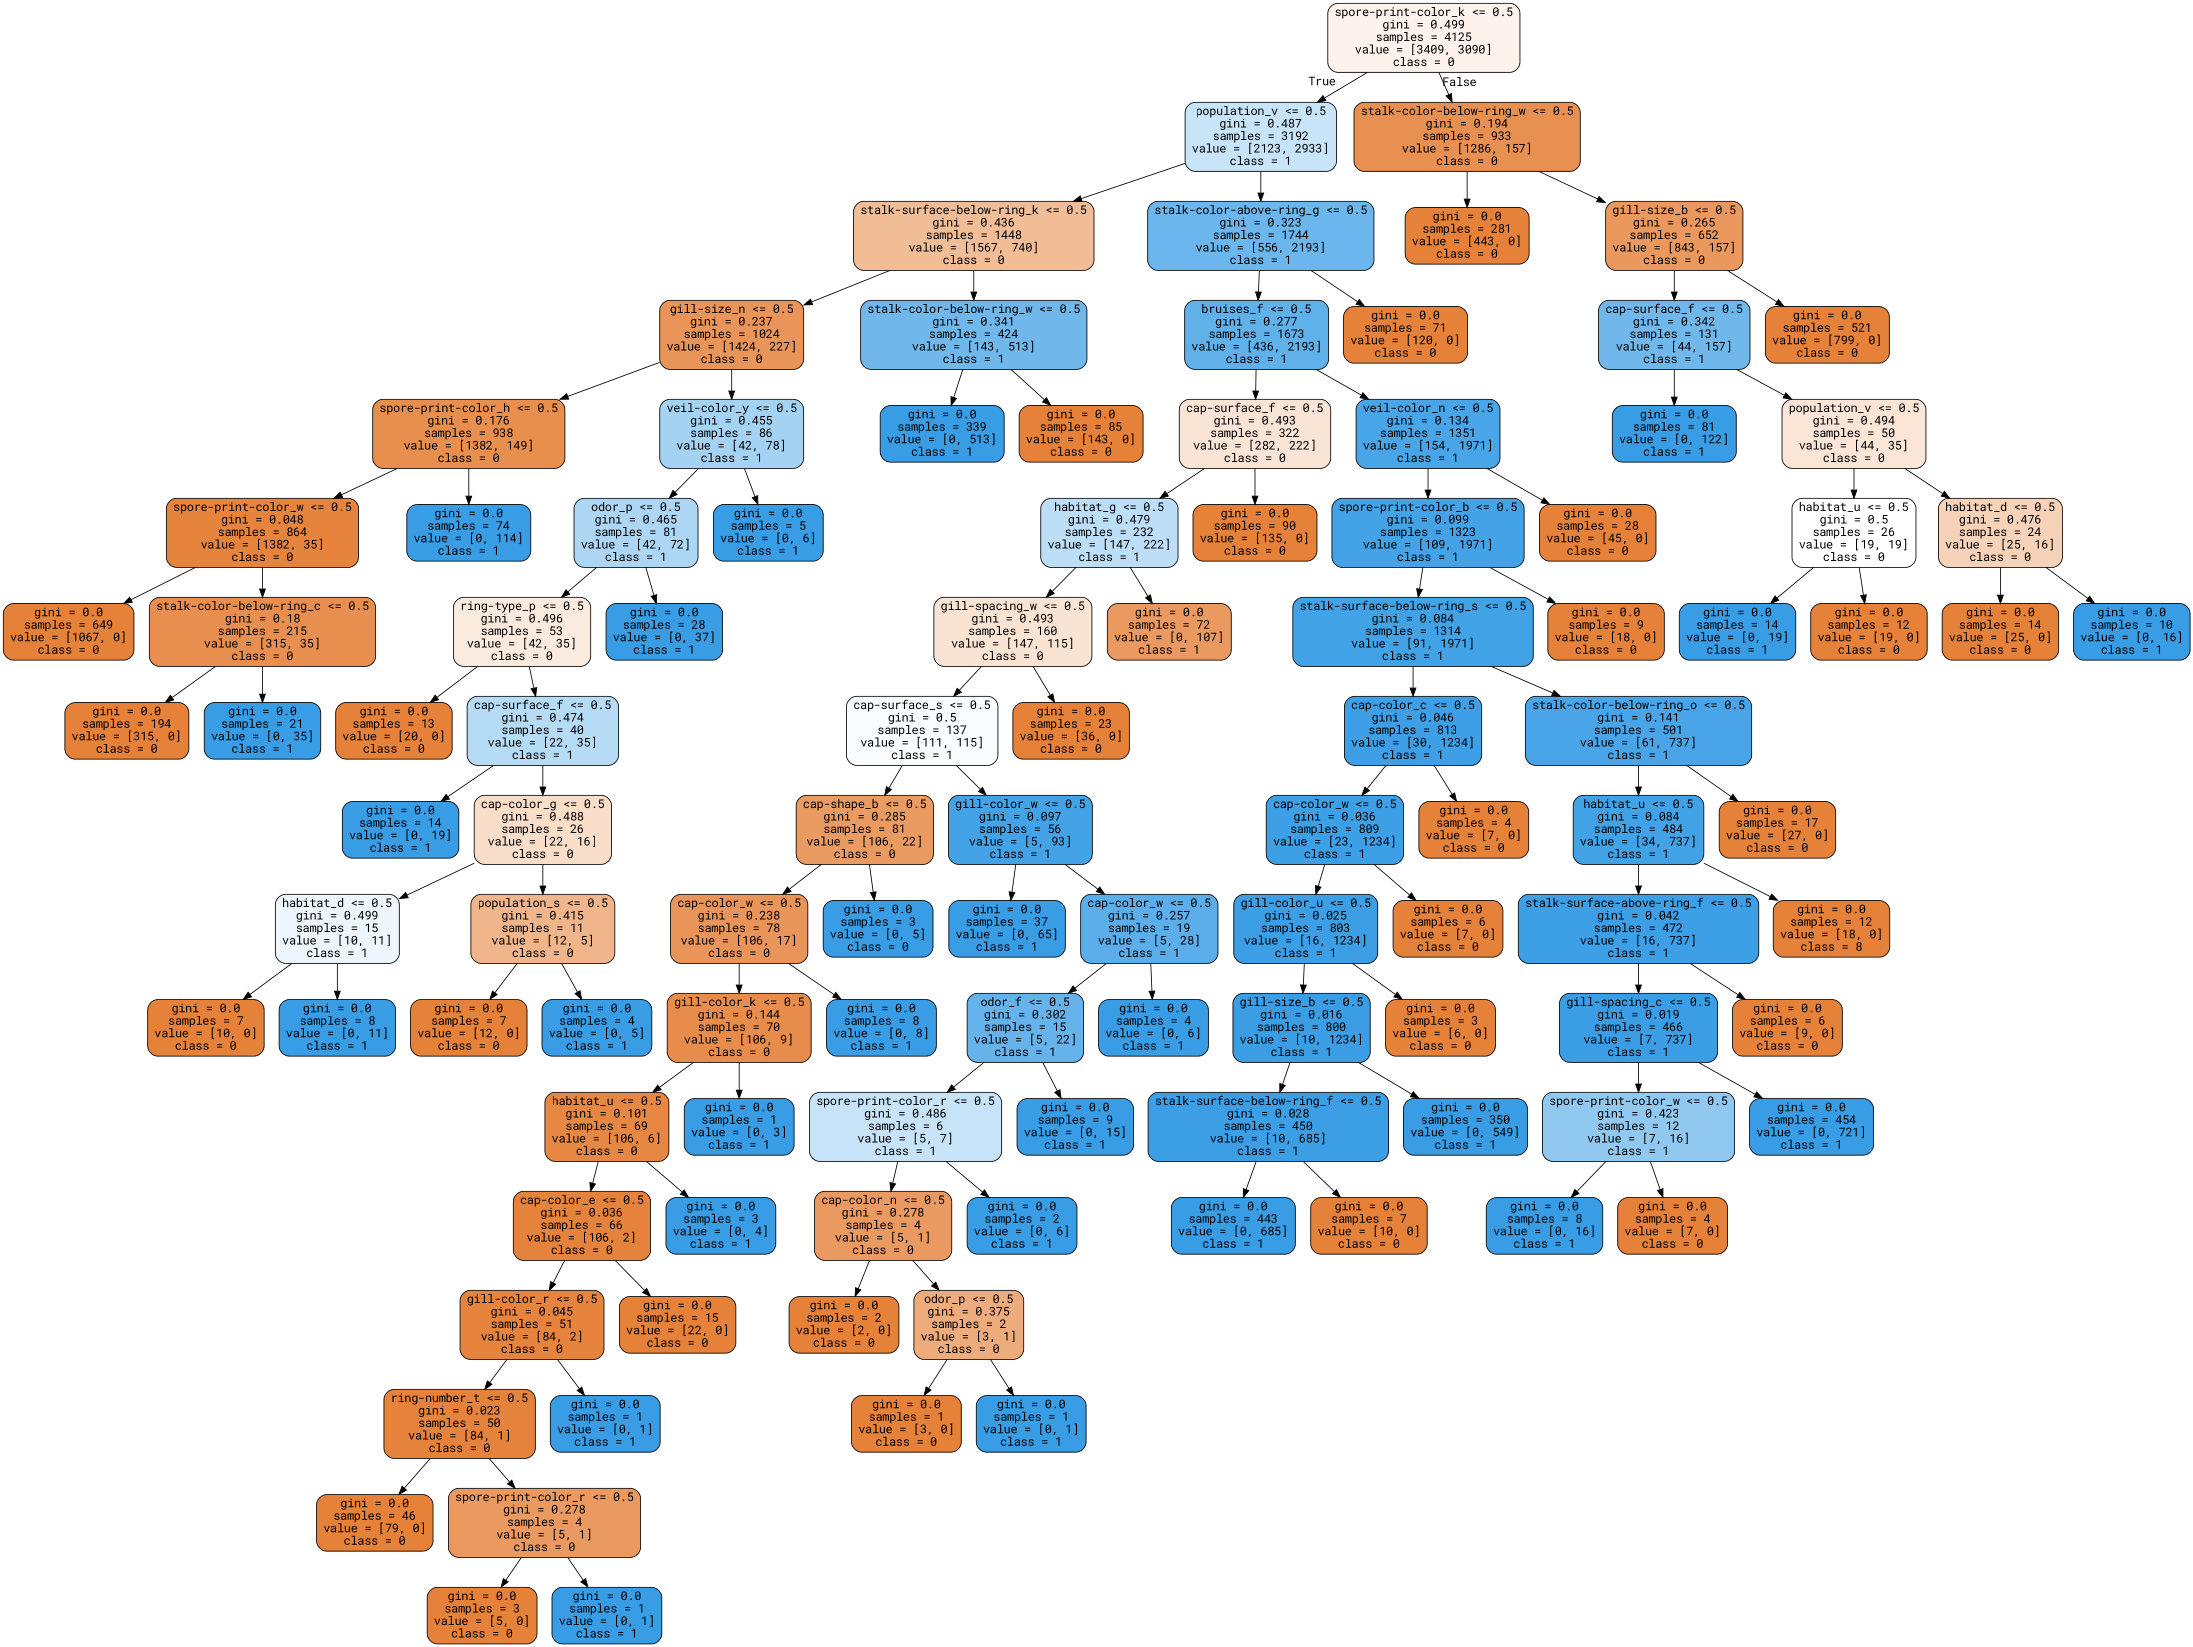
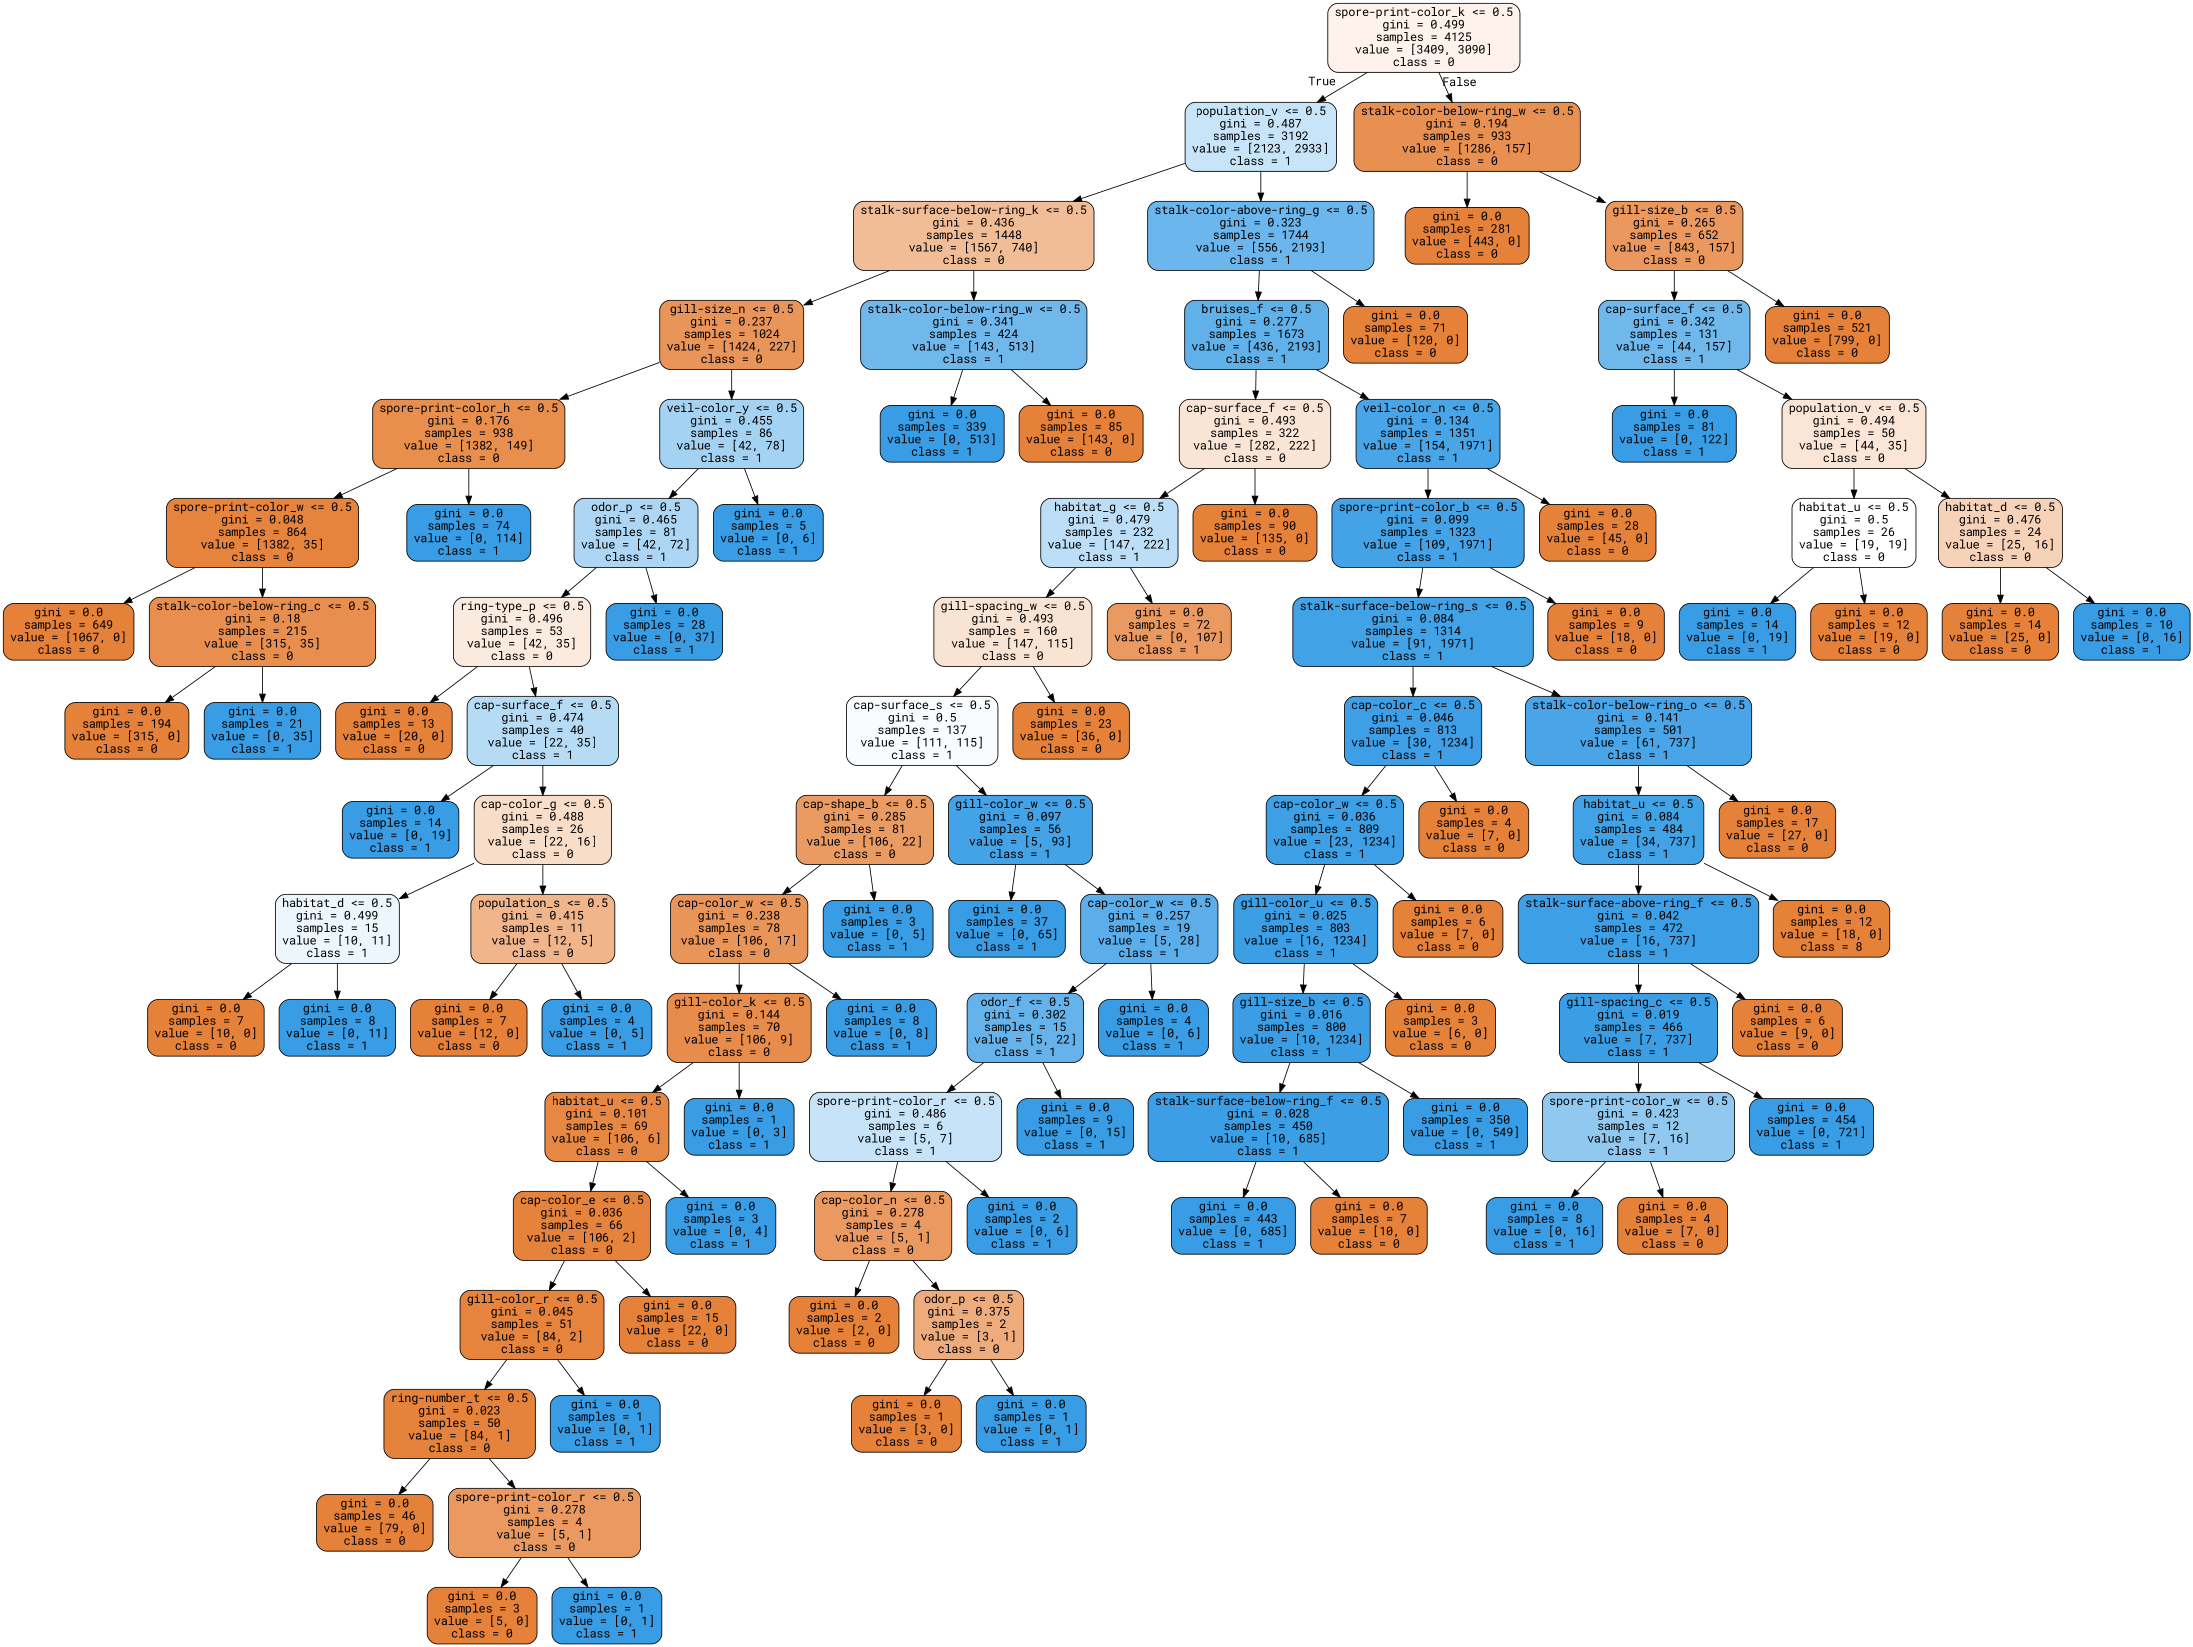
(878, 929) -> (878, 929)
